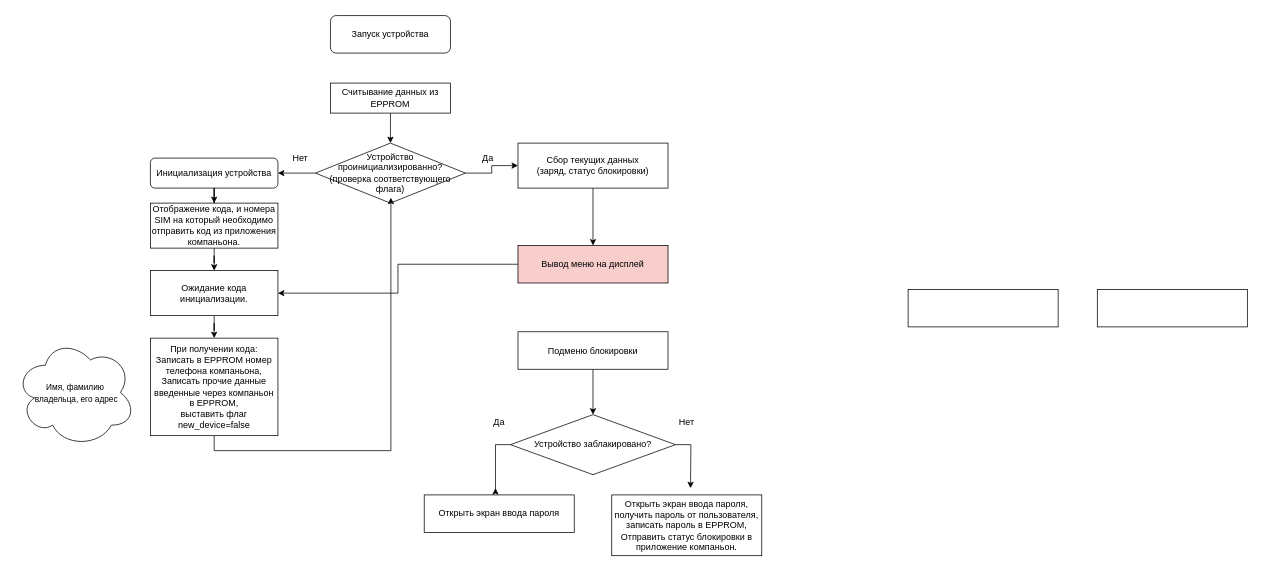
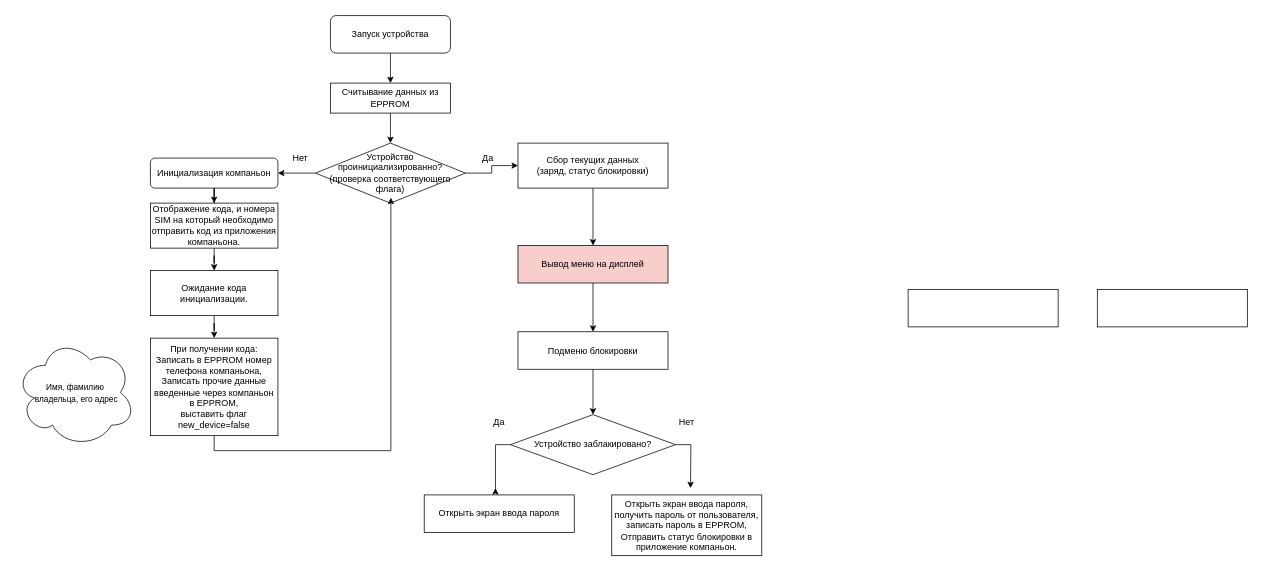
none -> (390, 65)
(214, 173) -> (214, 173)
(457, 264) -> (593, 325)
